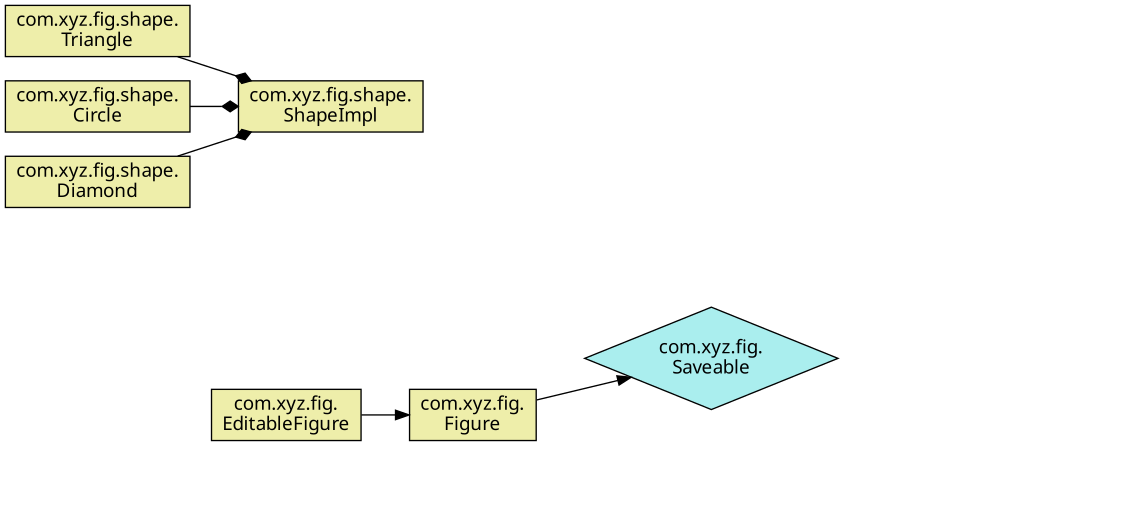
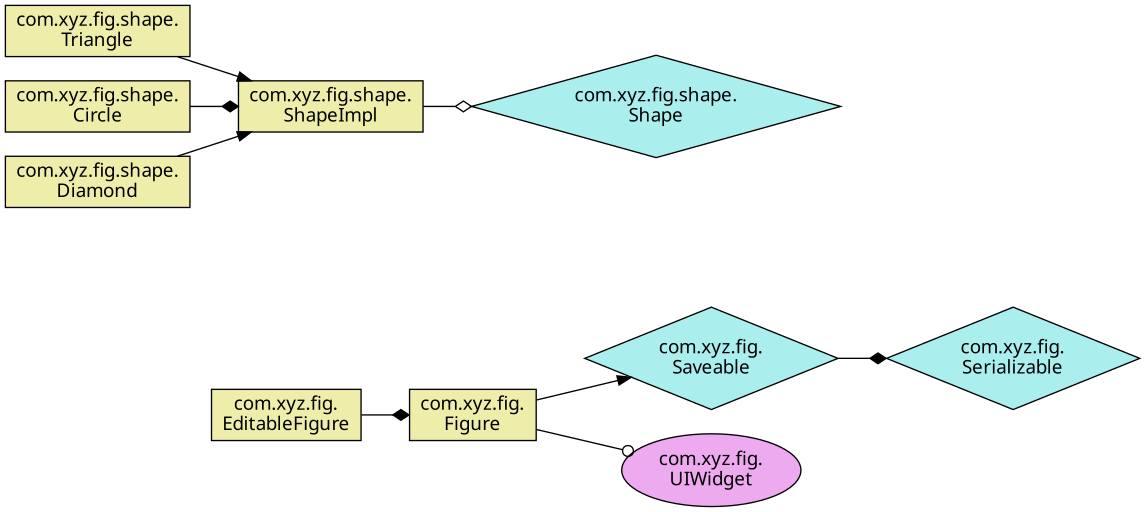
(208, 67) -> (208, 67)
none -> (656, 106)
(208, 146) -> (208, 146)
none -> (1013, 358)
(378, 415) -> (378, 415)
none -> (711, 470)
